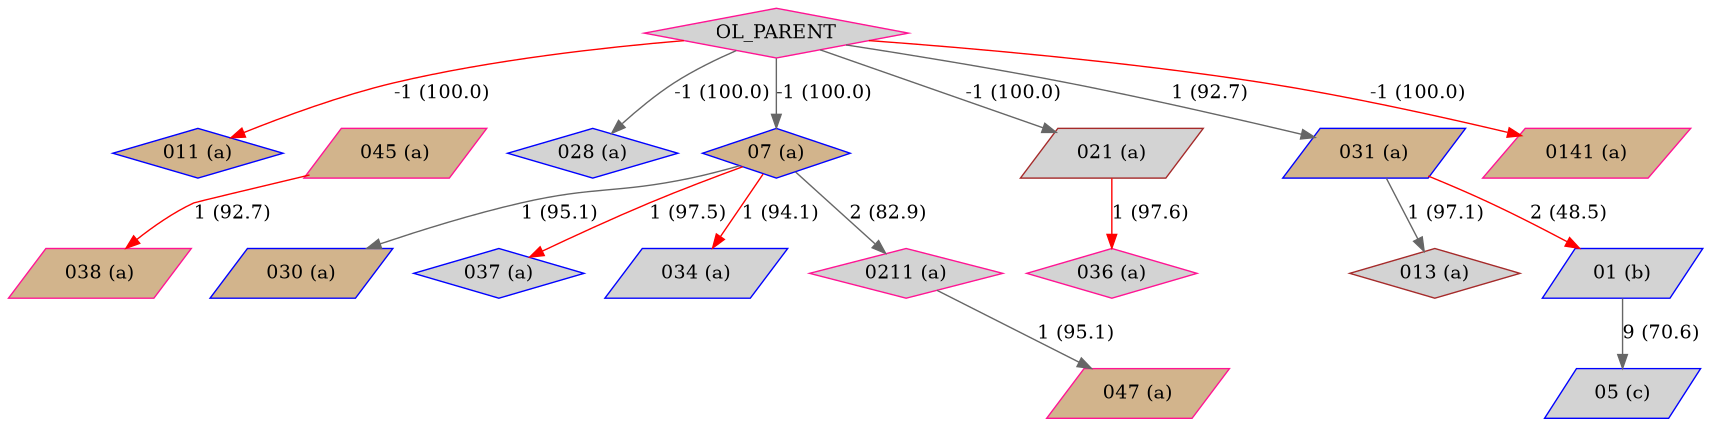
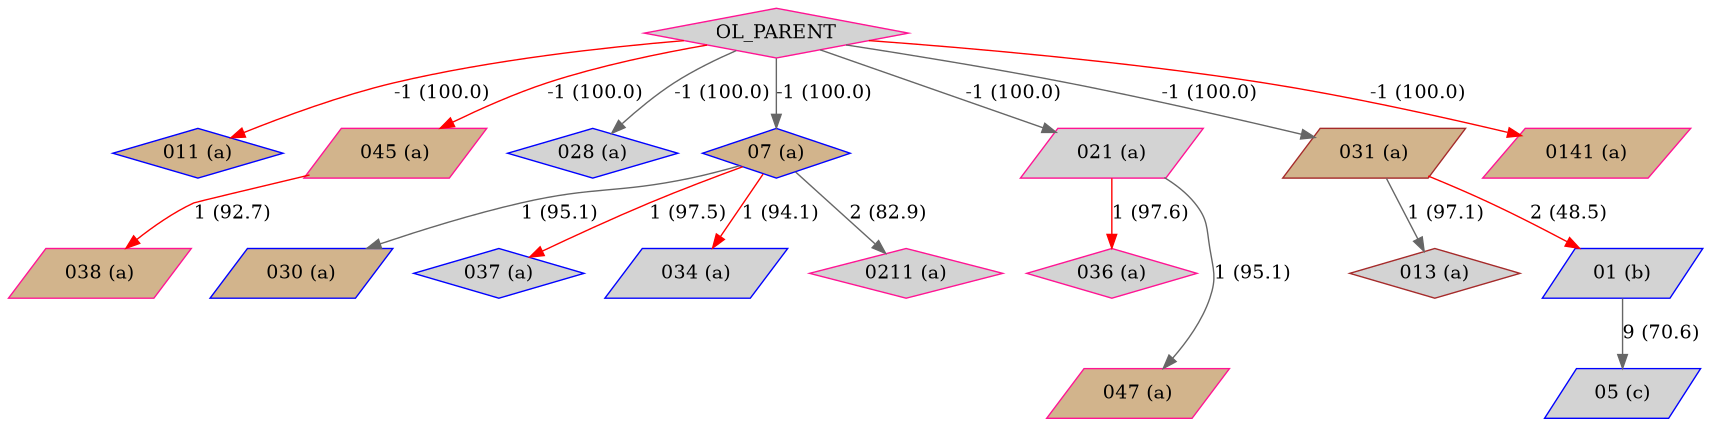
none -> (577, 74)
(1210, 93) -> (1210, 93)
(1112, 153) -> (1112, 153)
(1374, 153) -> (1374, 153)
(1008, 326) -> (1213, 265)
